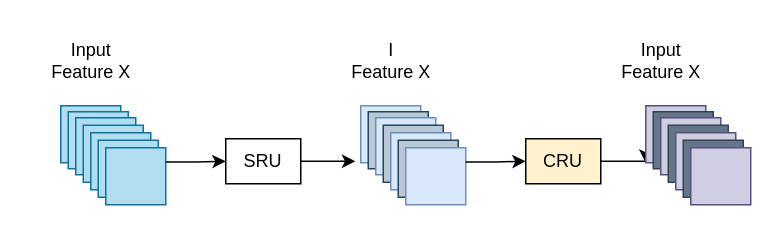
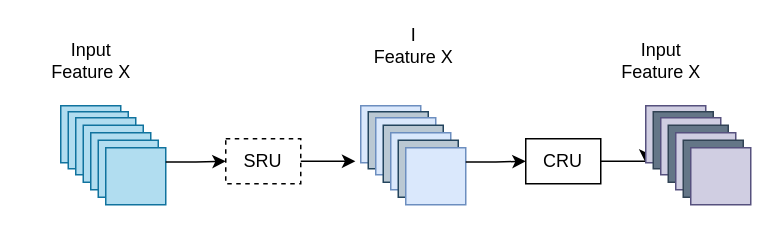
(391, 61) -> (413, 46)
(263, 161) -> (263, 161)
(563, 161) -> (563, 161)
